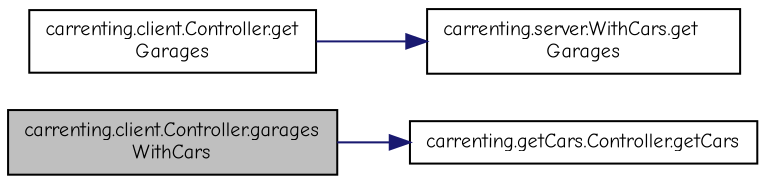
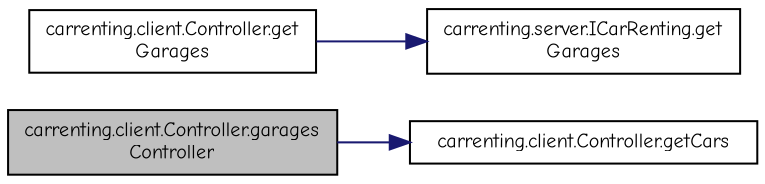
(584, 41) -> (584, 41)
(173, 142) -> (173, 142)
(584, 142) -> (584, 142)
